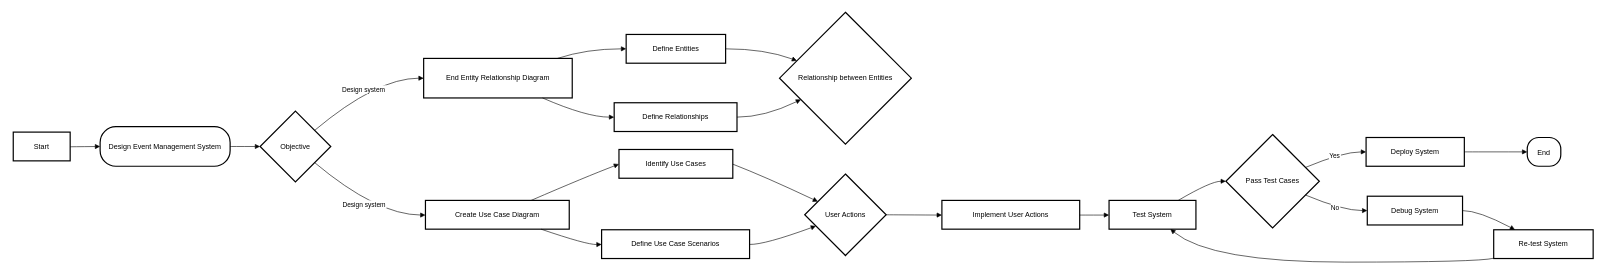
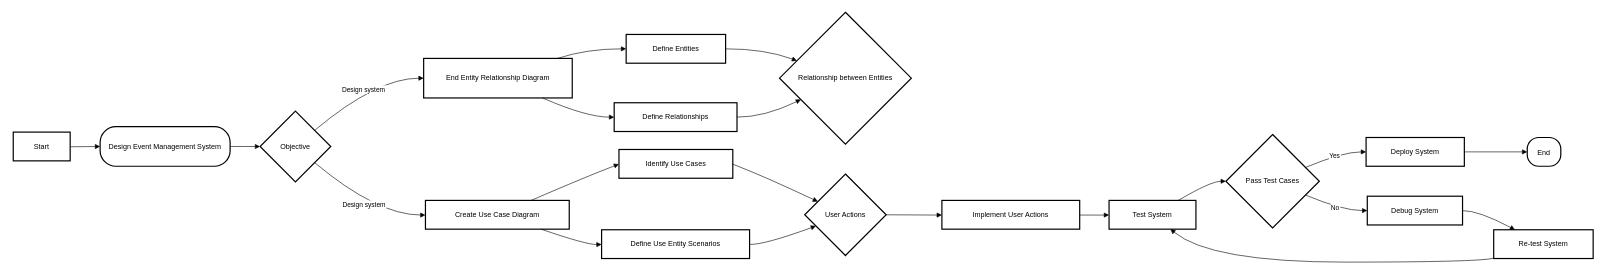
(676, 245) -> (676, 245)
